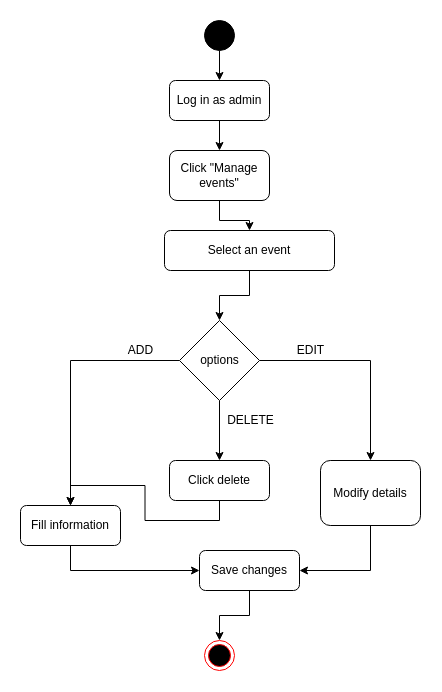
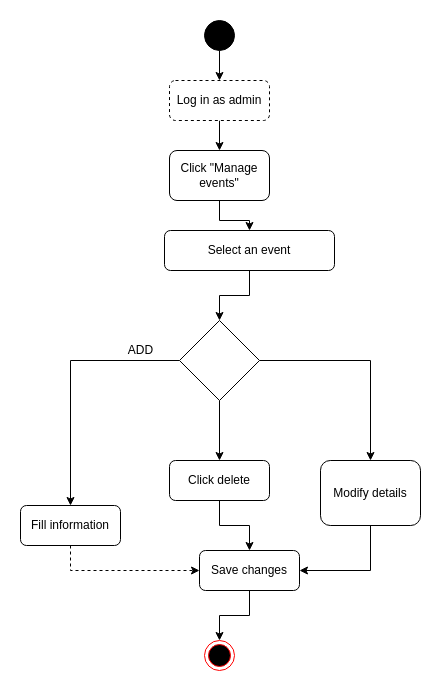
(220, 101) -> (220, 101)
(311, 351) -> none
(220, 361) -> none
(251, 421) -> none
(145, 506) -> (240, 526)
(118, 571) -> (118, 571)
